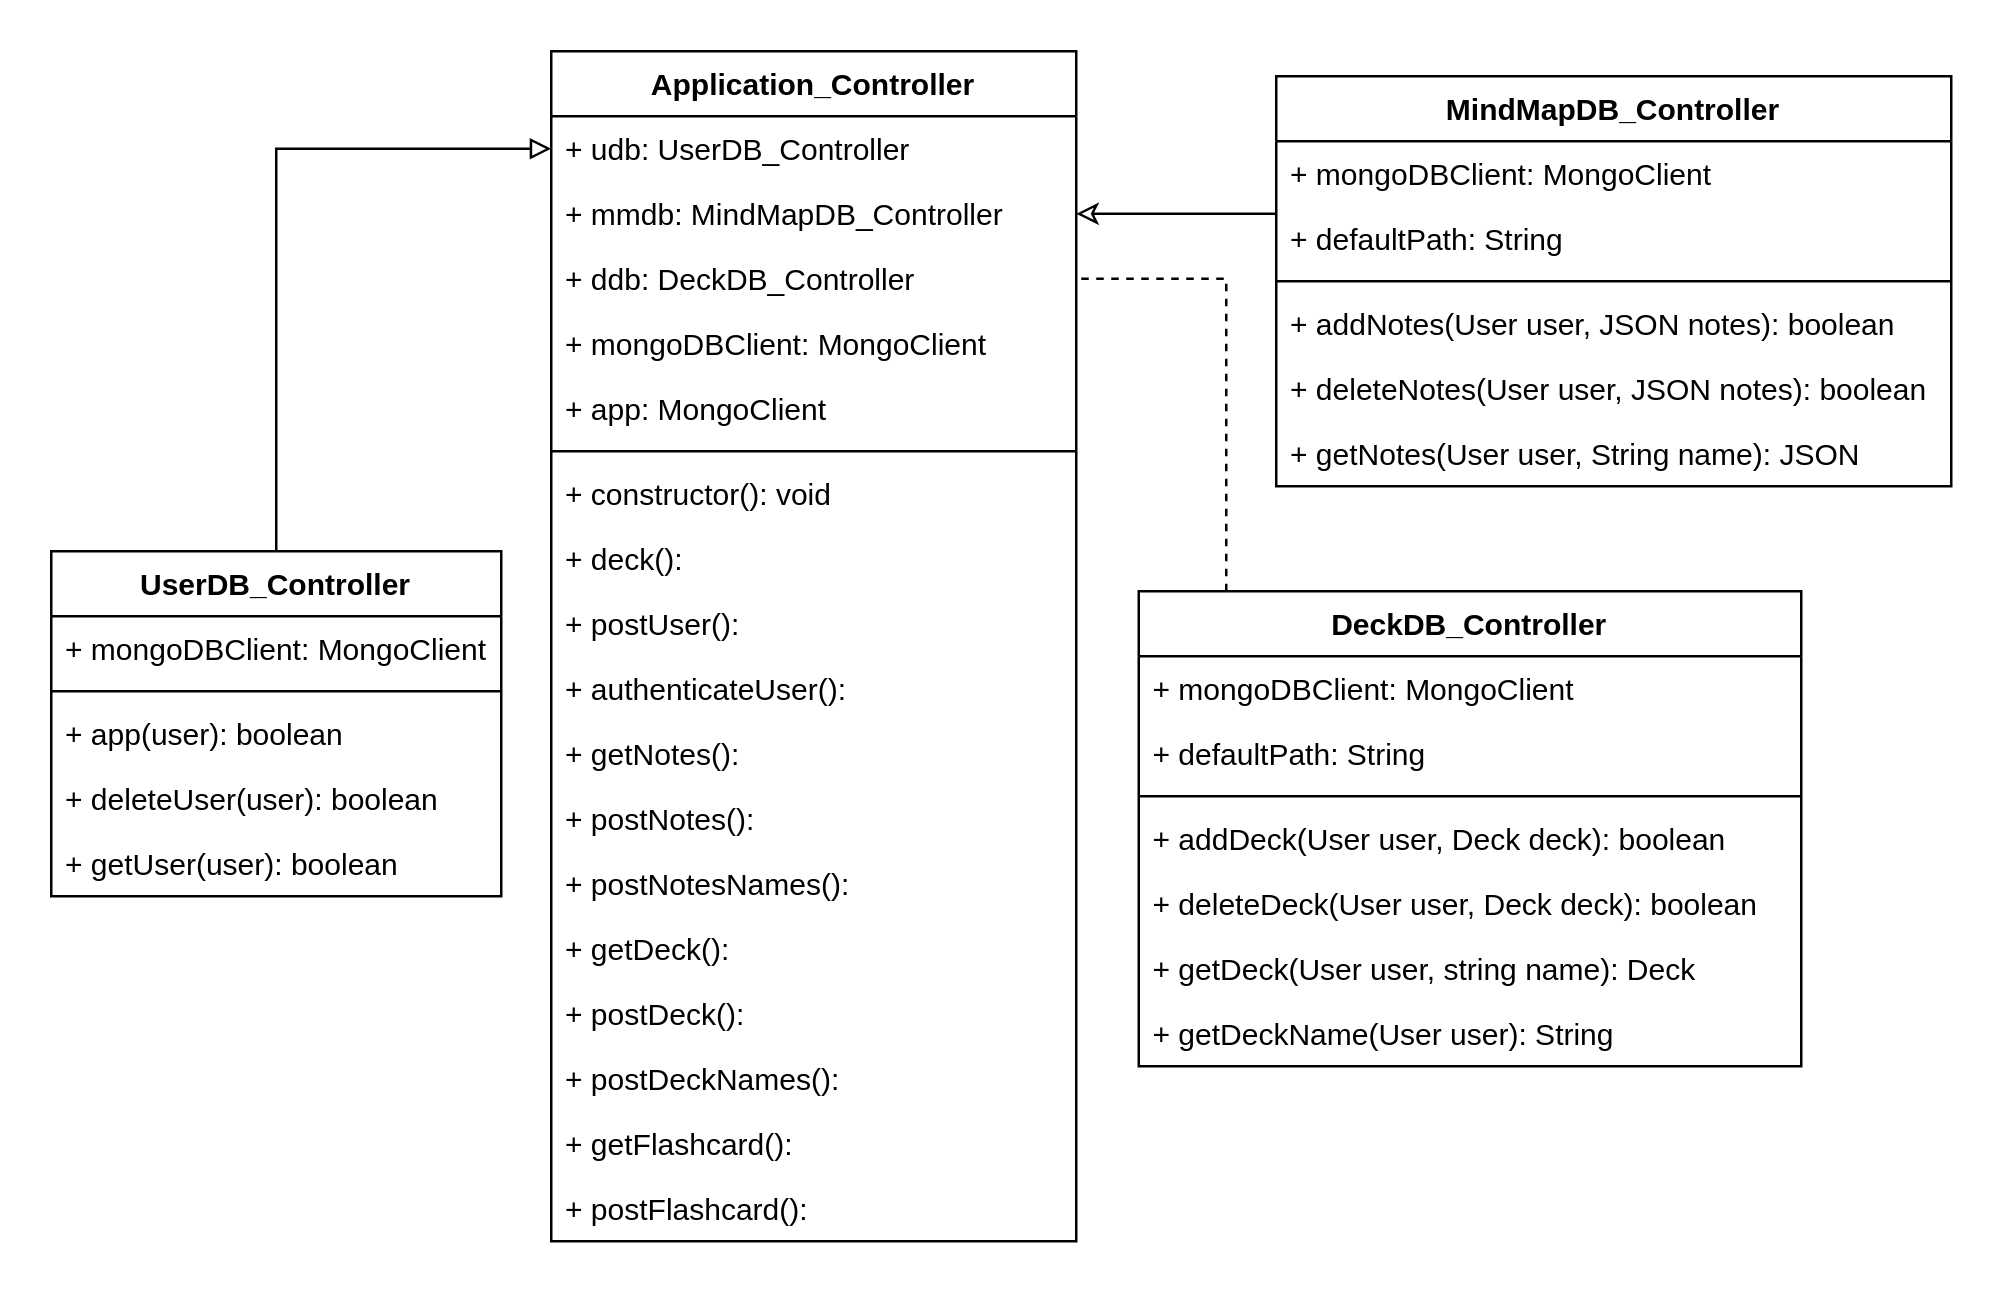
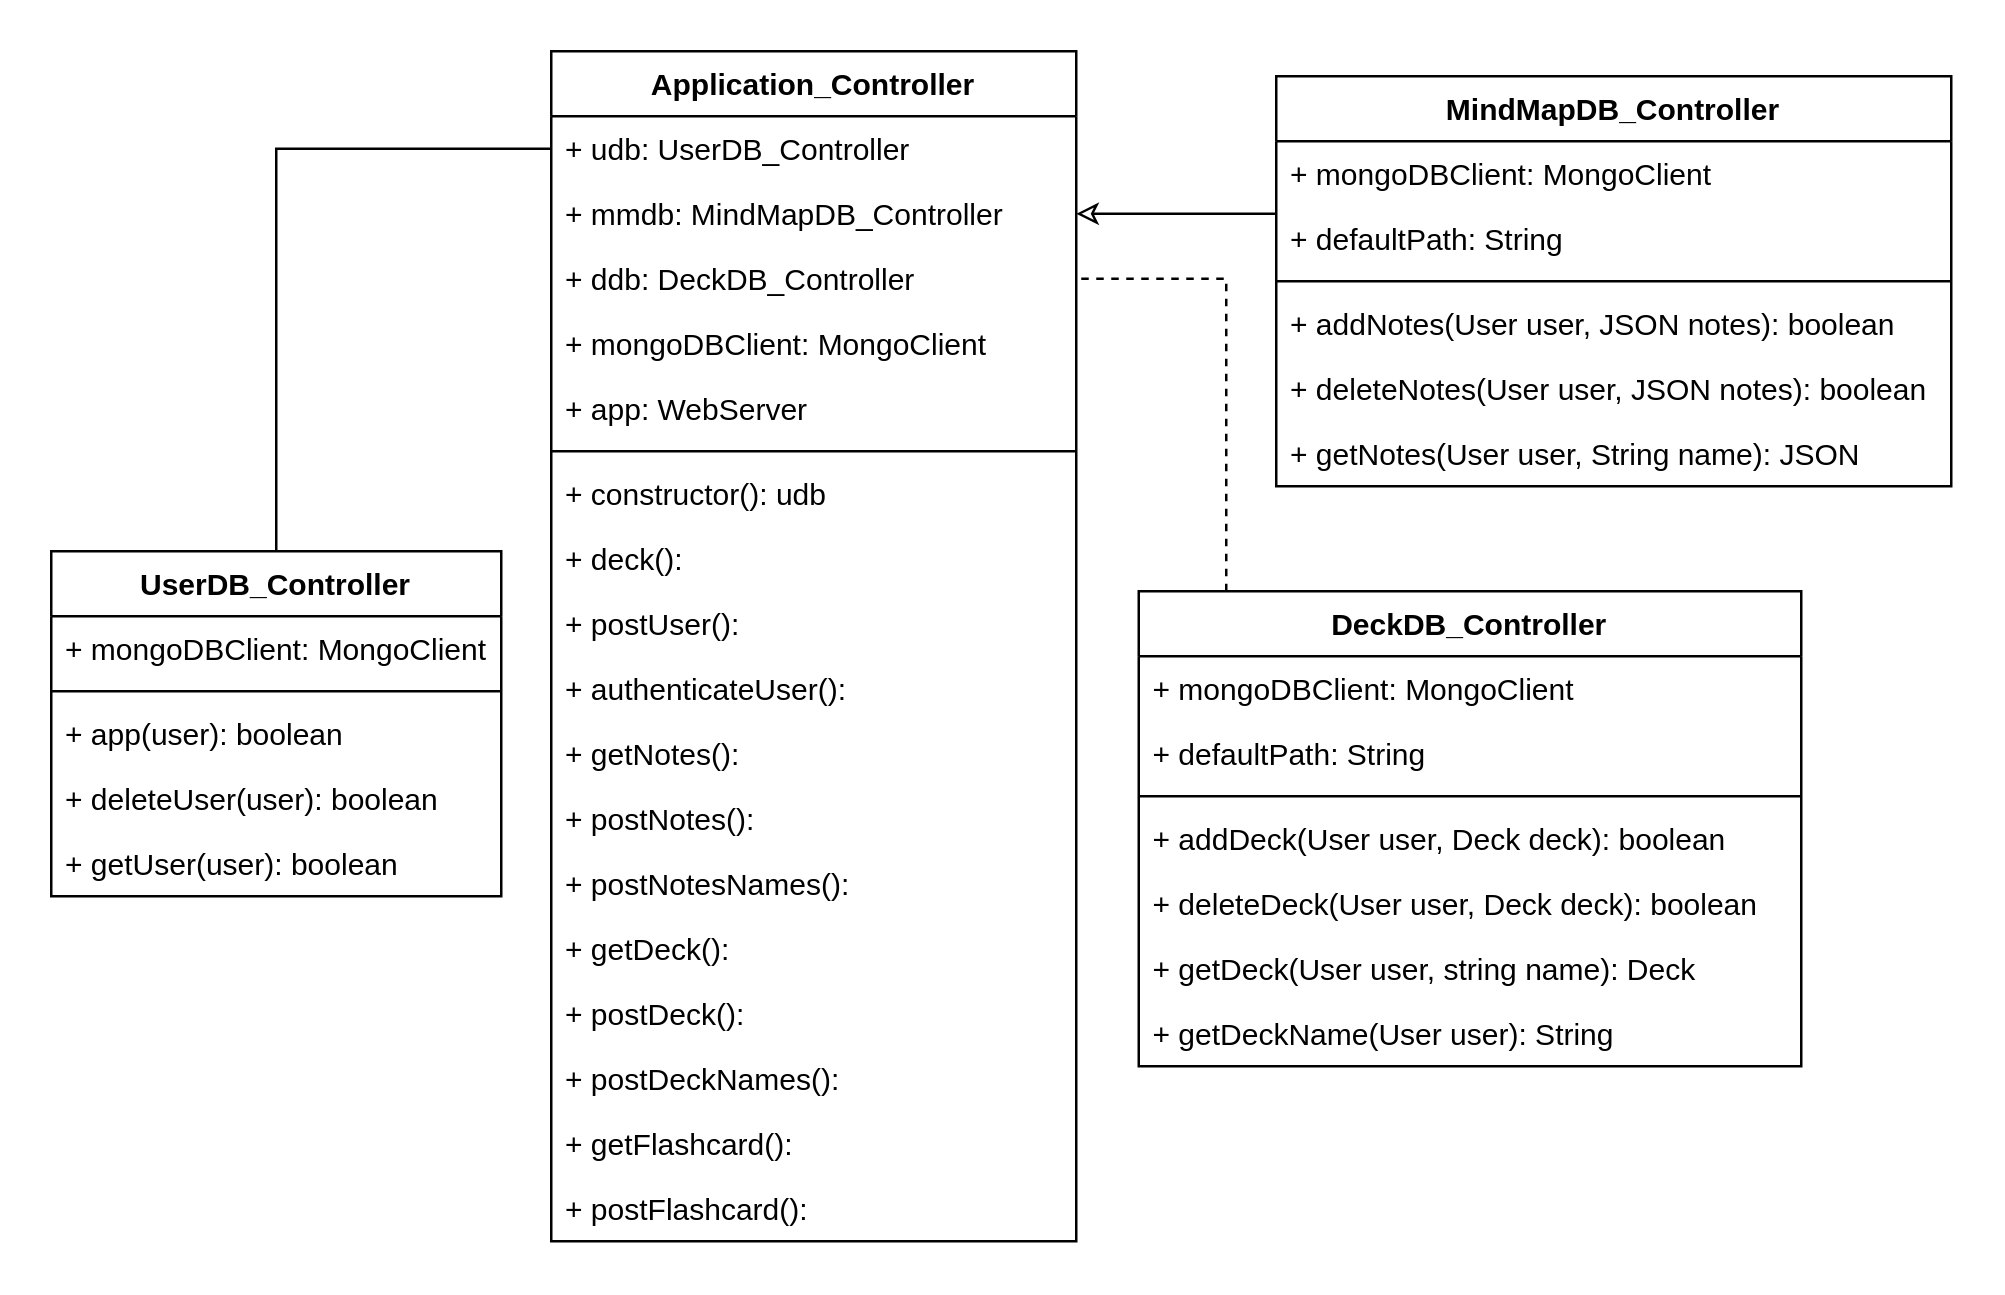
(529, 149) -> (537, 149)
(697, 410) -> (688, 410)
(726, 495) -> (721, 495)
